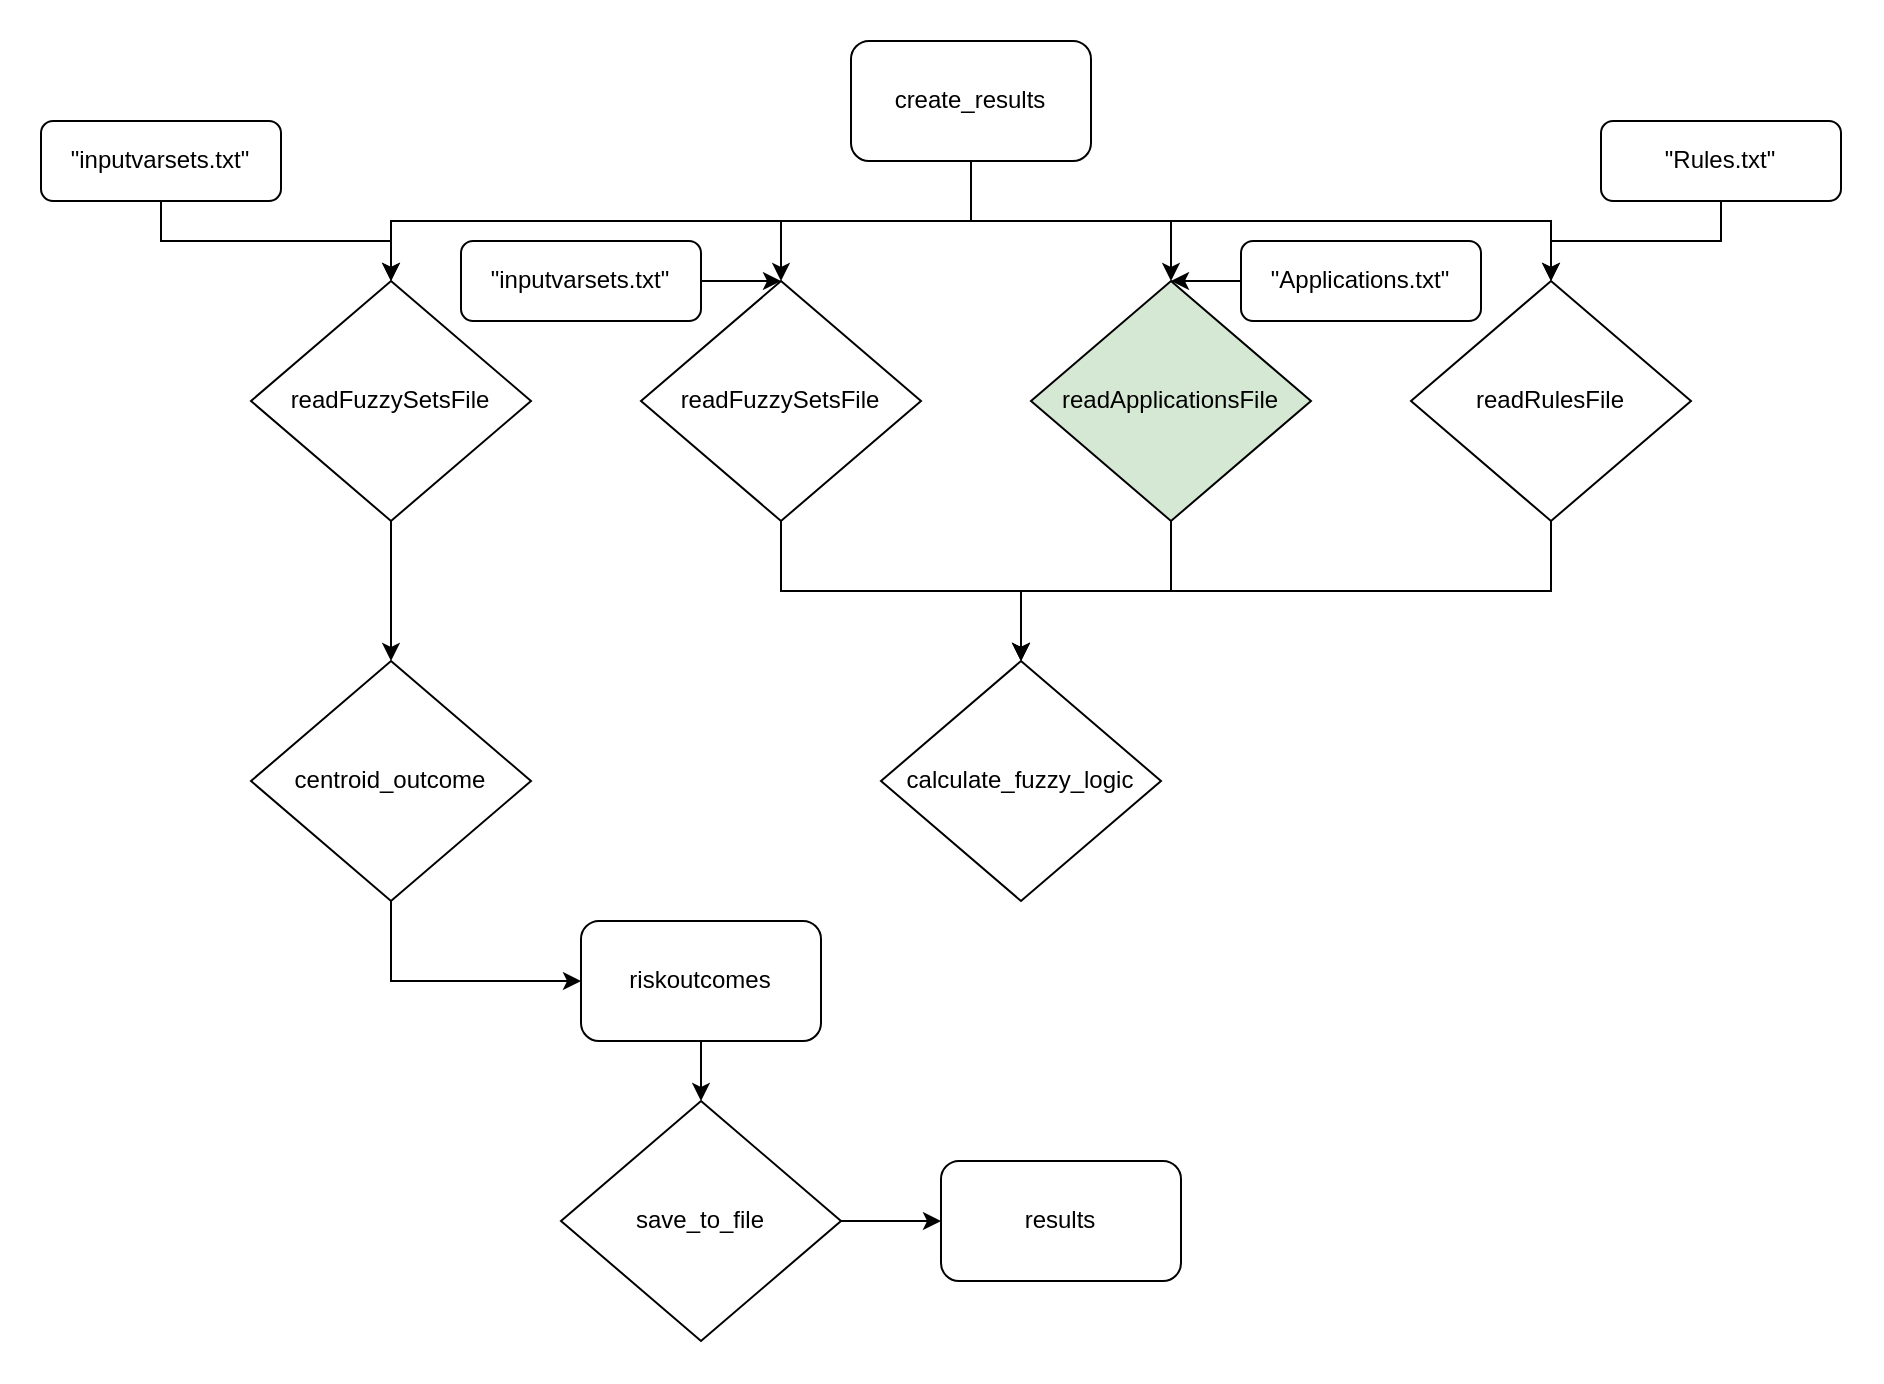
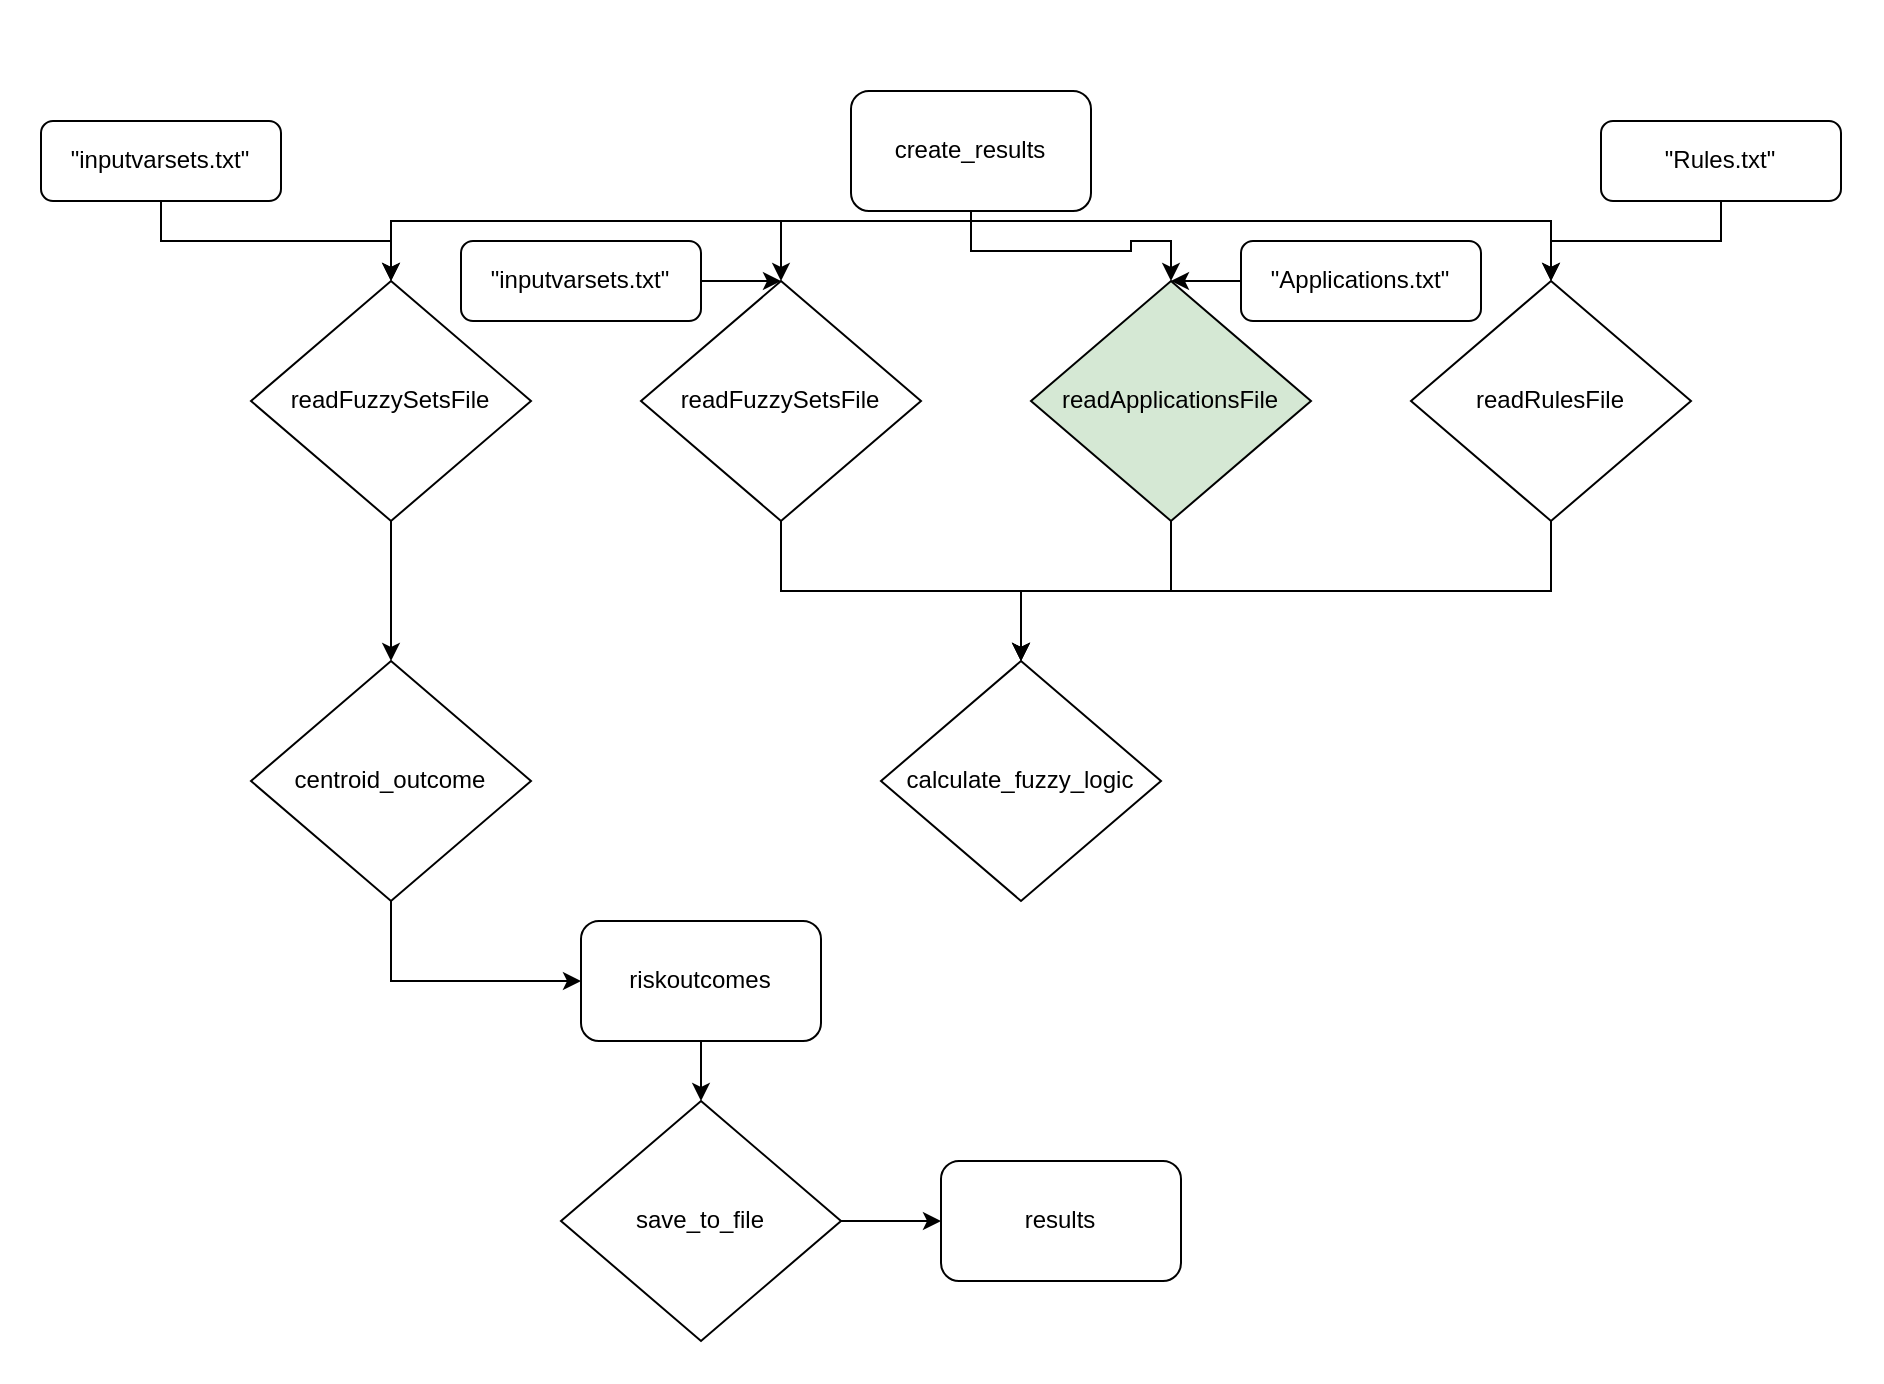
(971, 101) -> (971, 151)
